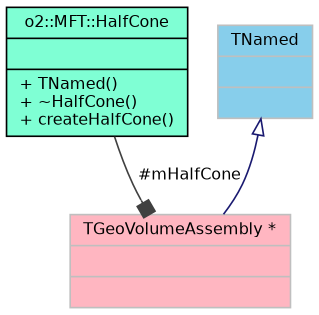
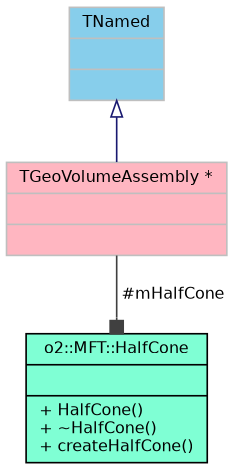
(69, 84) -> (91, 410)
(126, 169) -> (117, 286)
